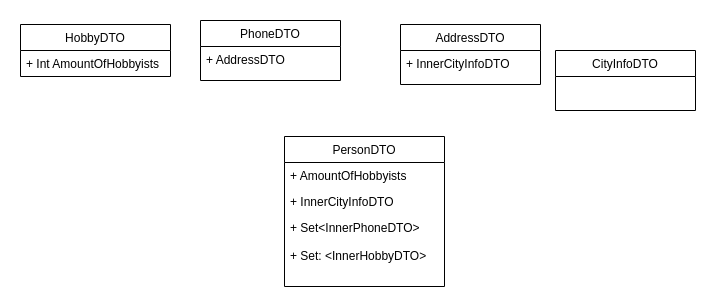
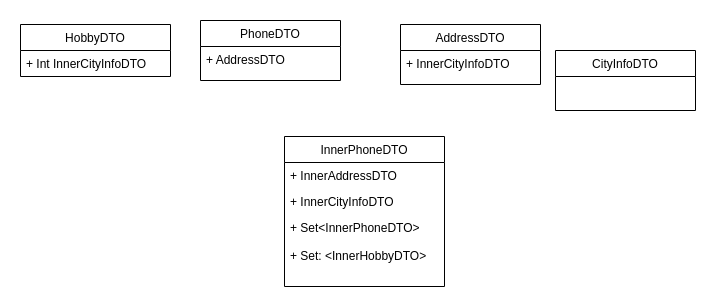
(99, 64) -> (95, 64)
(364, 150) -> (364, 150)
(351, 176) -> (346, 176)
